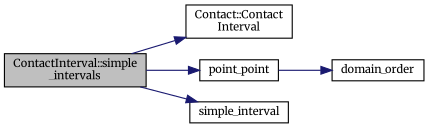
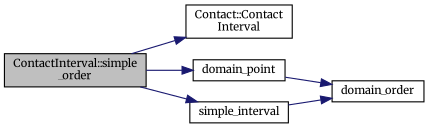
(75, 70) -> (75, 70)
(239, 70) -> (239, 70)
none -> (305, 102)
